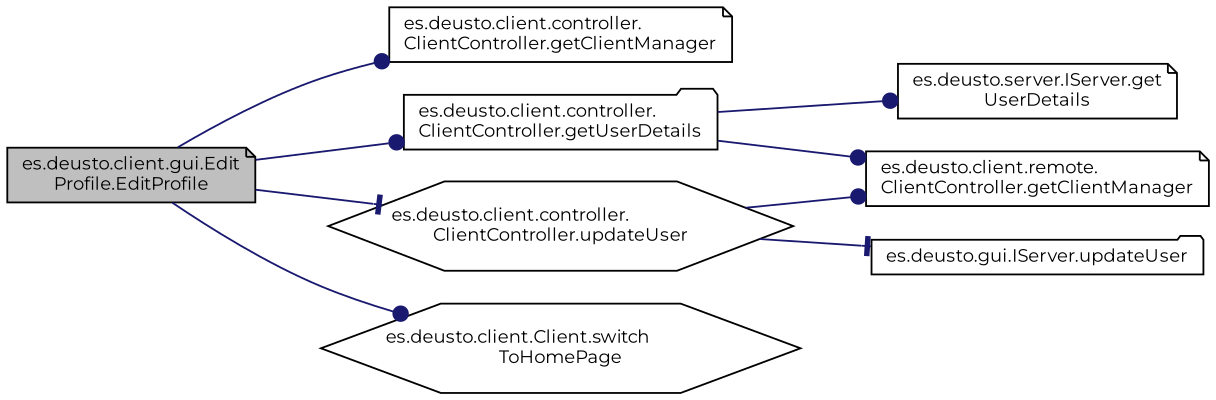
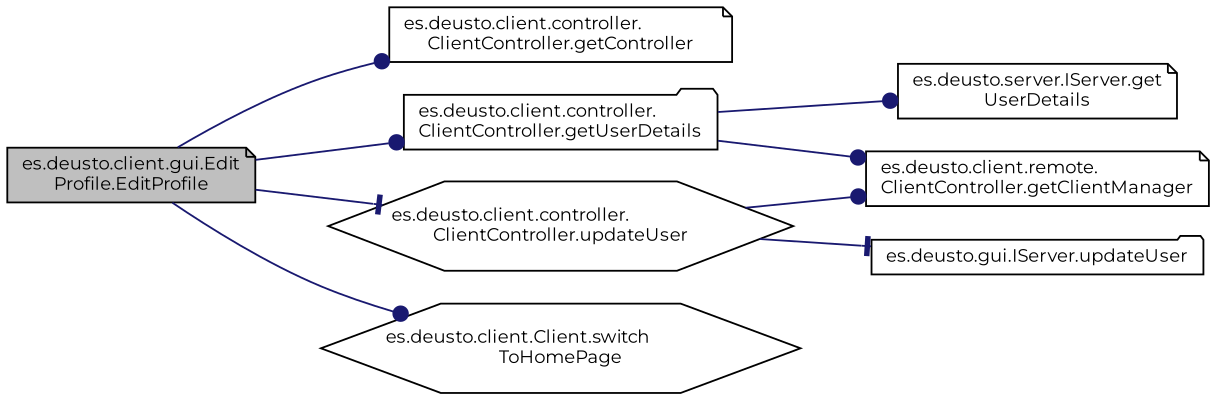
(561, 35) -> (561, 35)
